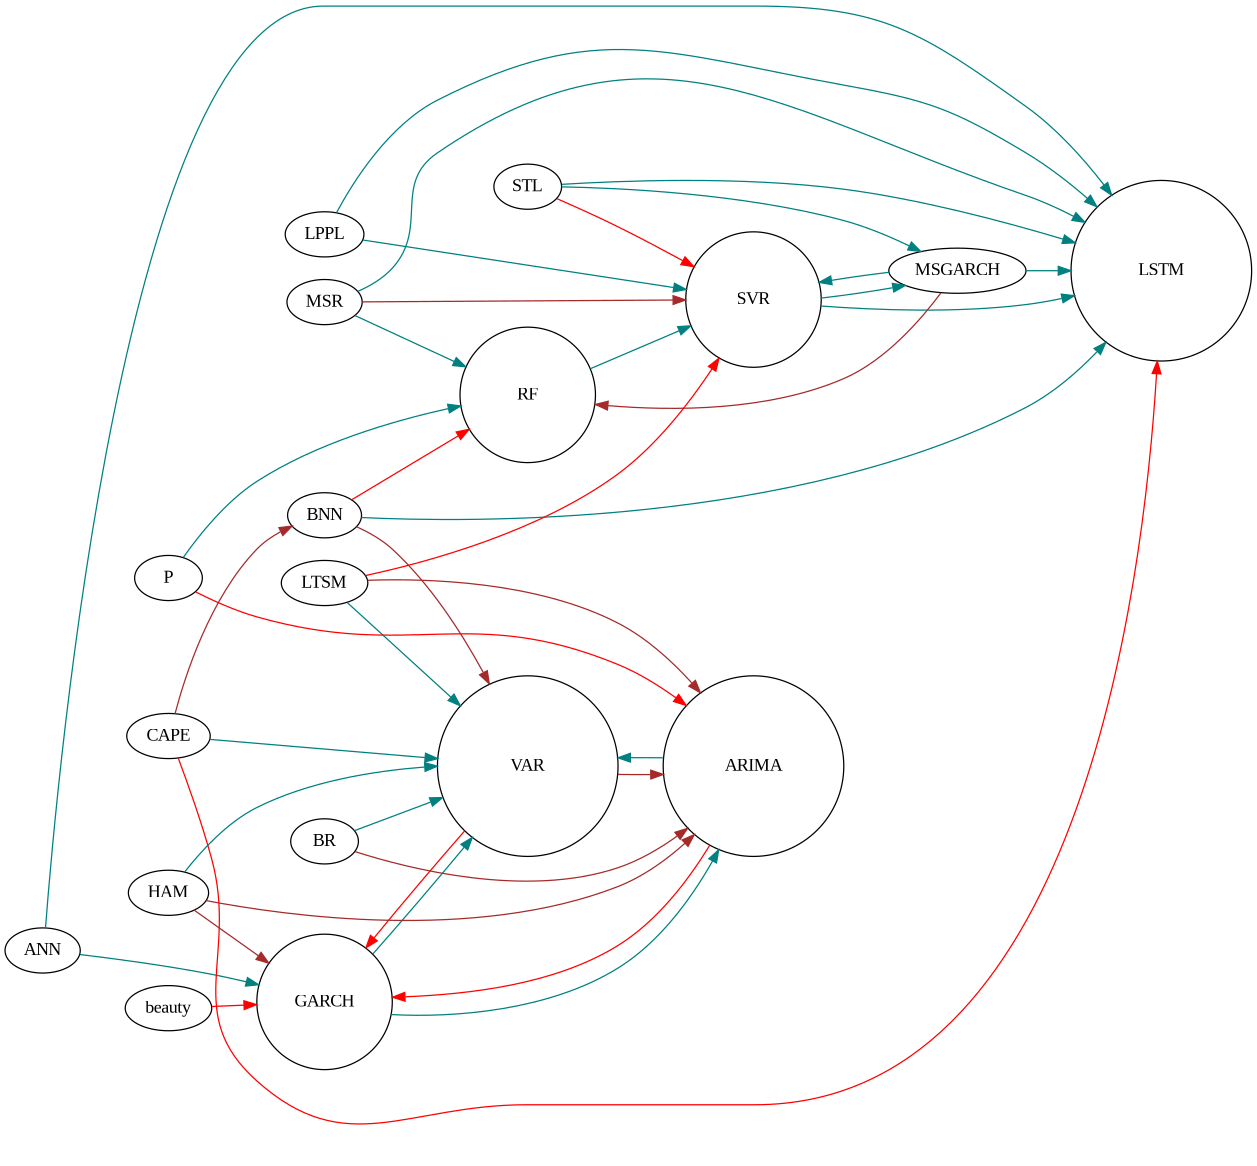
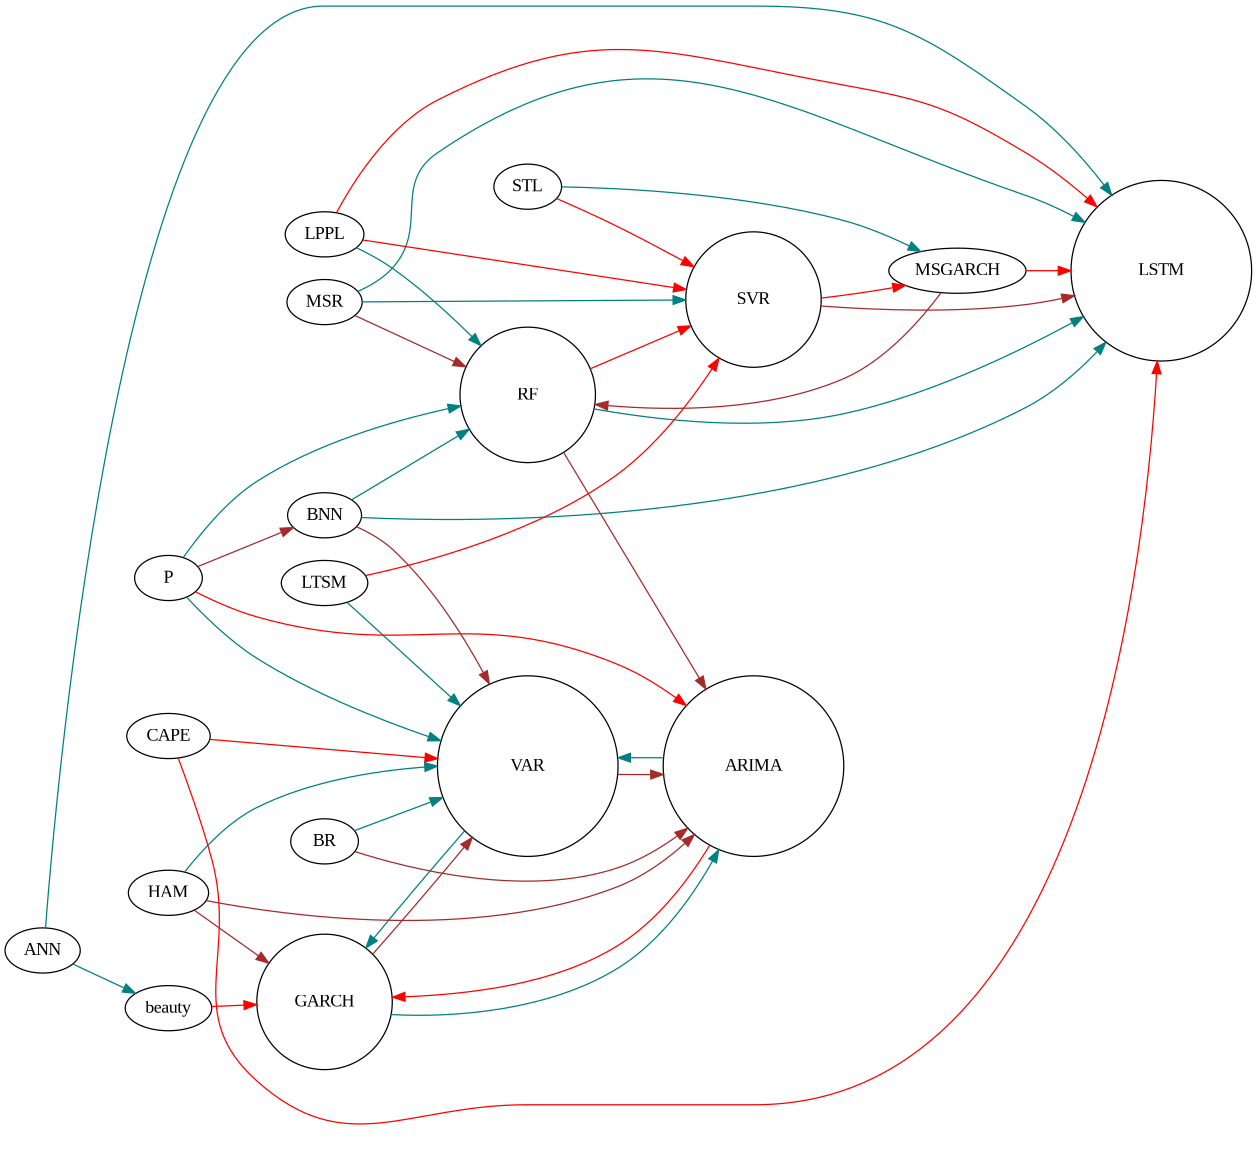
(697, 57) -> (697, 57)
(815, 186) -> (842, 414)
(518, 264) -> (518, 264)
(1042, 271) -> (1042, 271)
(860, 276) -> none
none -> (418, 287)
(857, 293) -> (857, 293)
(518, 301) -> (518, 301)
(942, 310) -> (942, 310)
(405, 339) -> (405, 339)
(635, 350) -> (635, 350)
(405, 468) -> (405, 468)
(542, 596) -> (631, 565)
(213, 613) -> (240, 549)
none -> (299, 682)
(317, 748) -> (317, 748)
(419, 884) -> (419, 884)
(419, 901) -> (419, 901)
(163, 966) -> (98, 976)
